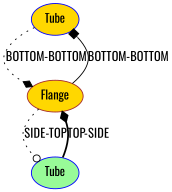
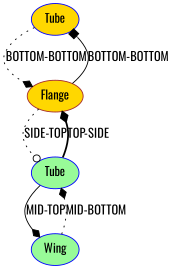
none -> (55, 250)
